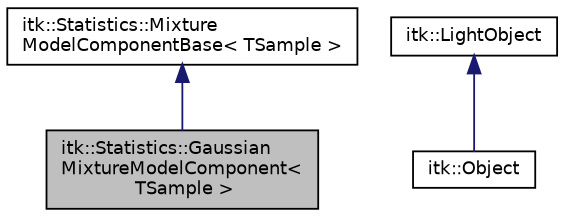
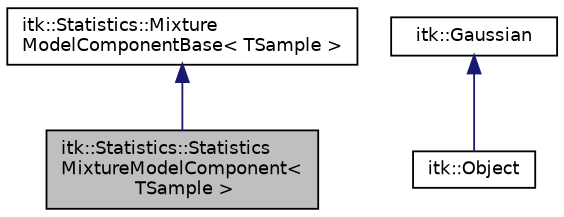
(474, 36) -> (474, 36)
(182, 170) -> (182, 170)
